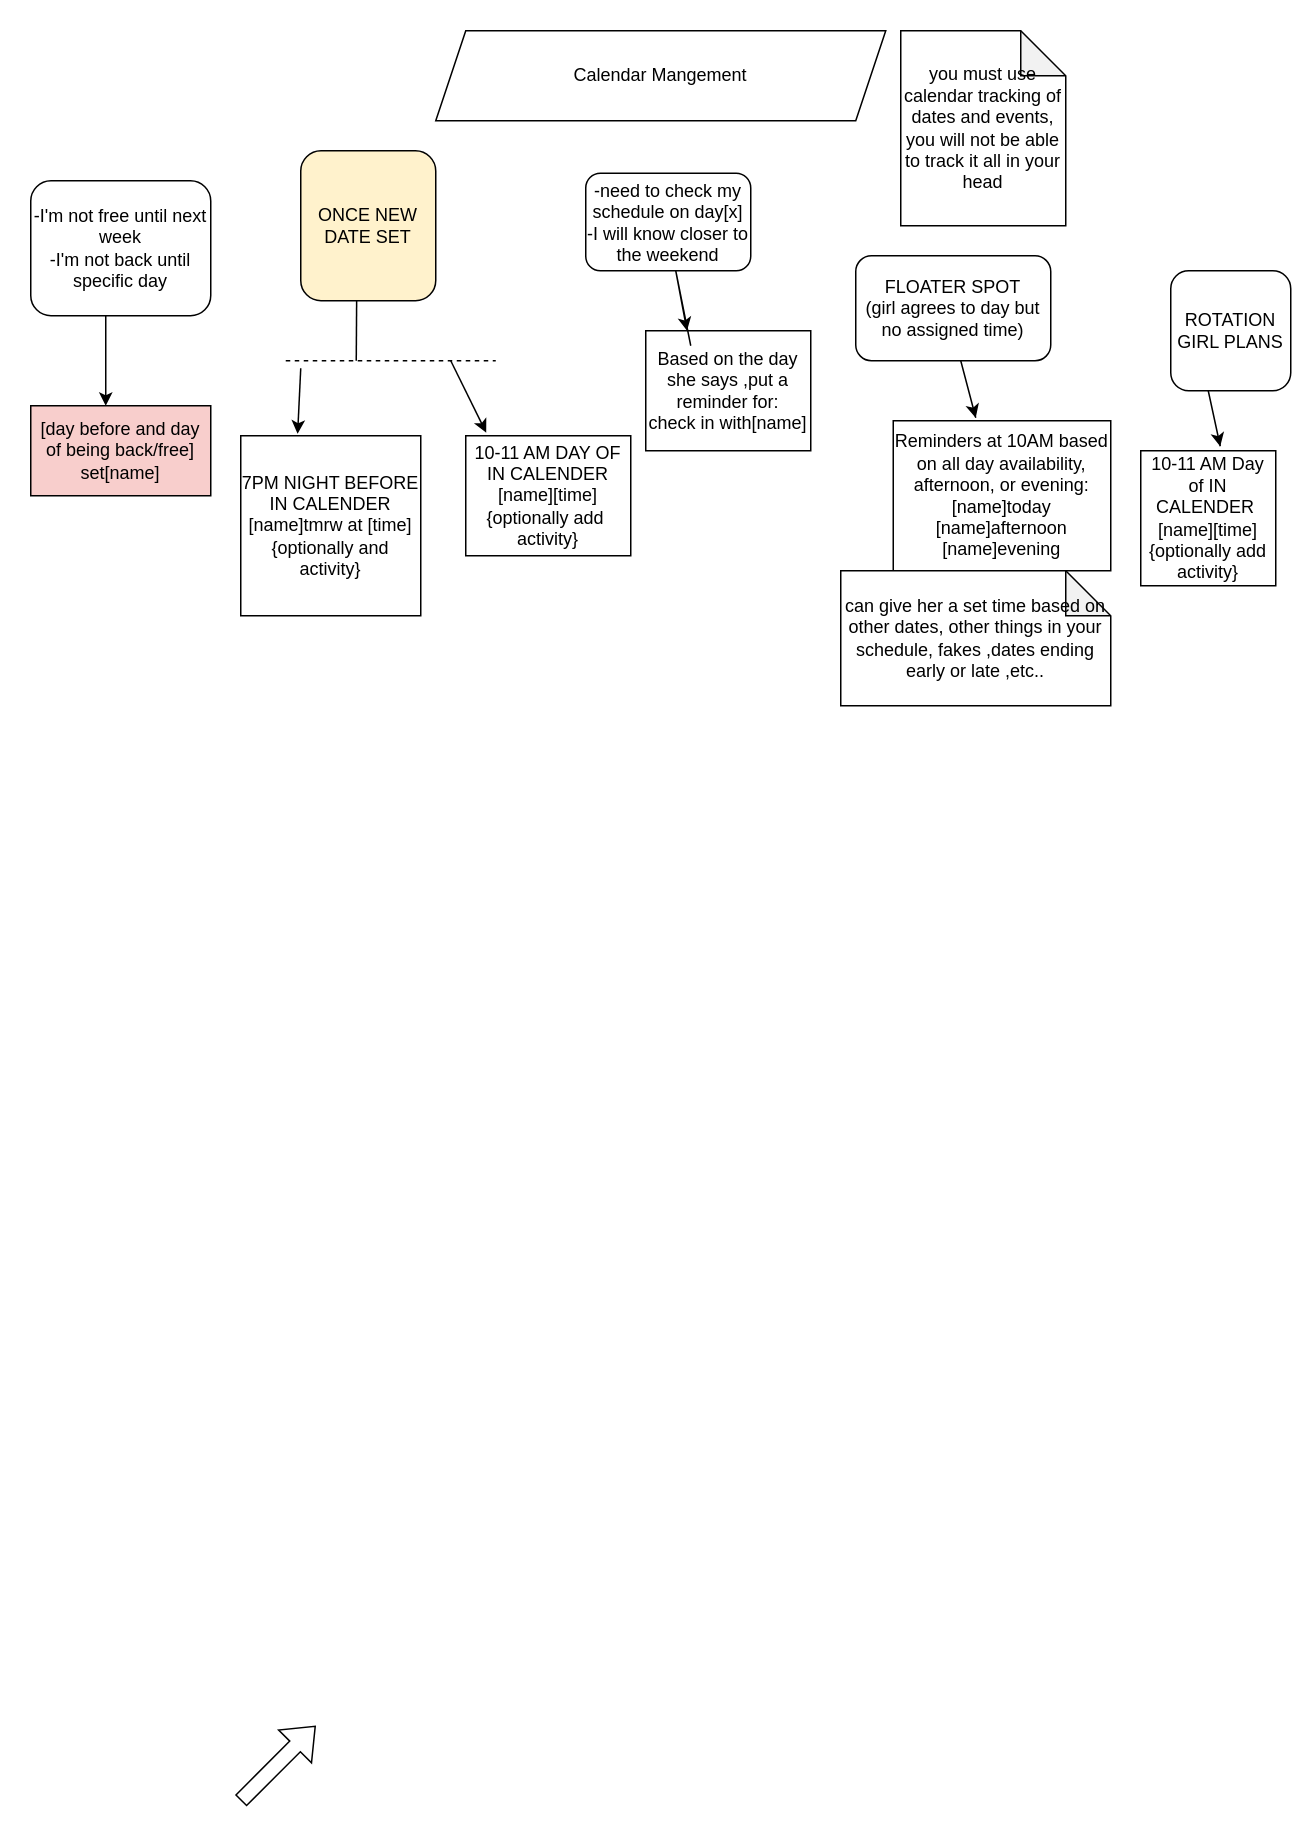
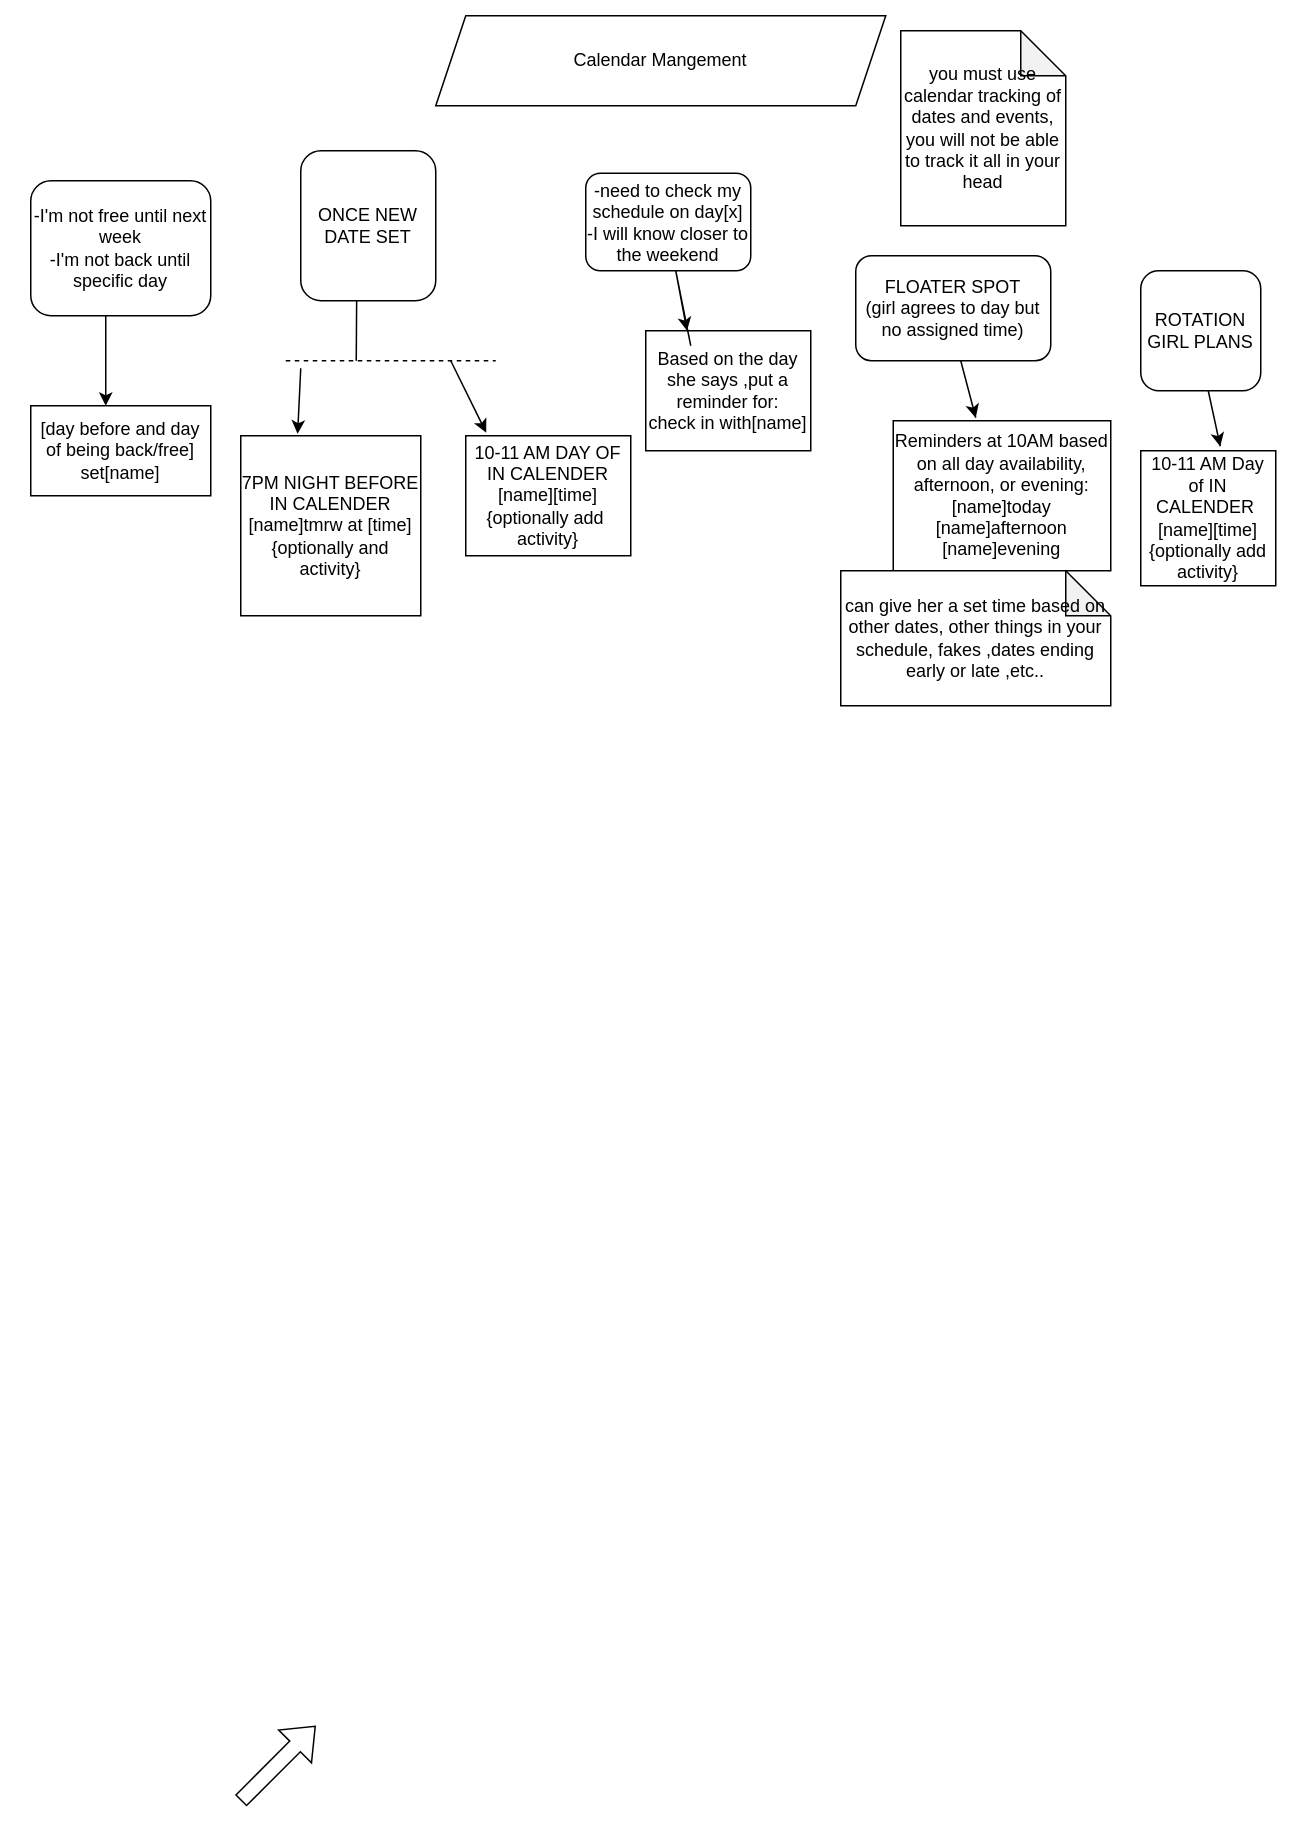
(661, 76) -> (661, 61)
(368, 226) -> (368, 226)
(1231, 331) -> (1201, 331)
(121, 451) -> (121, 451)
